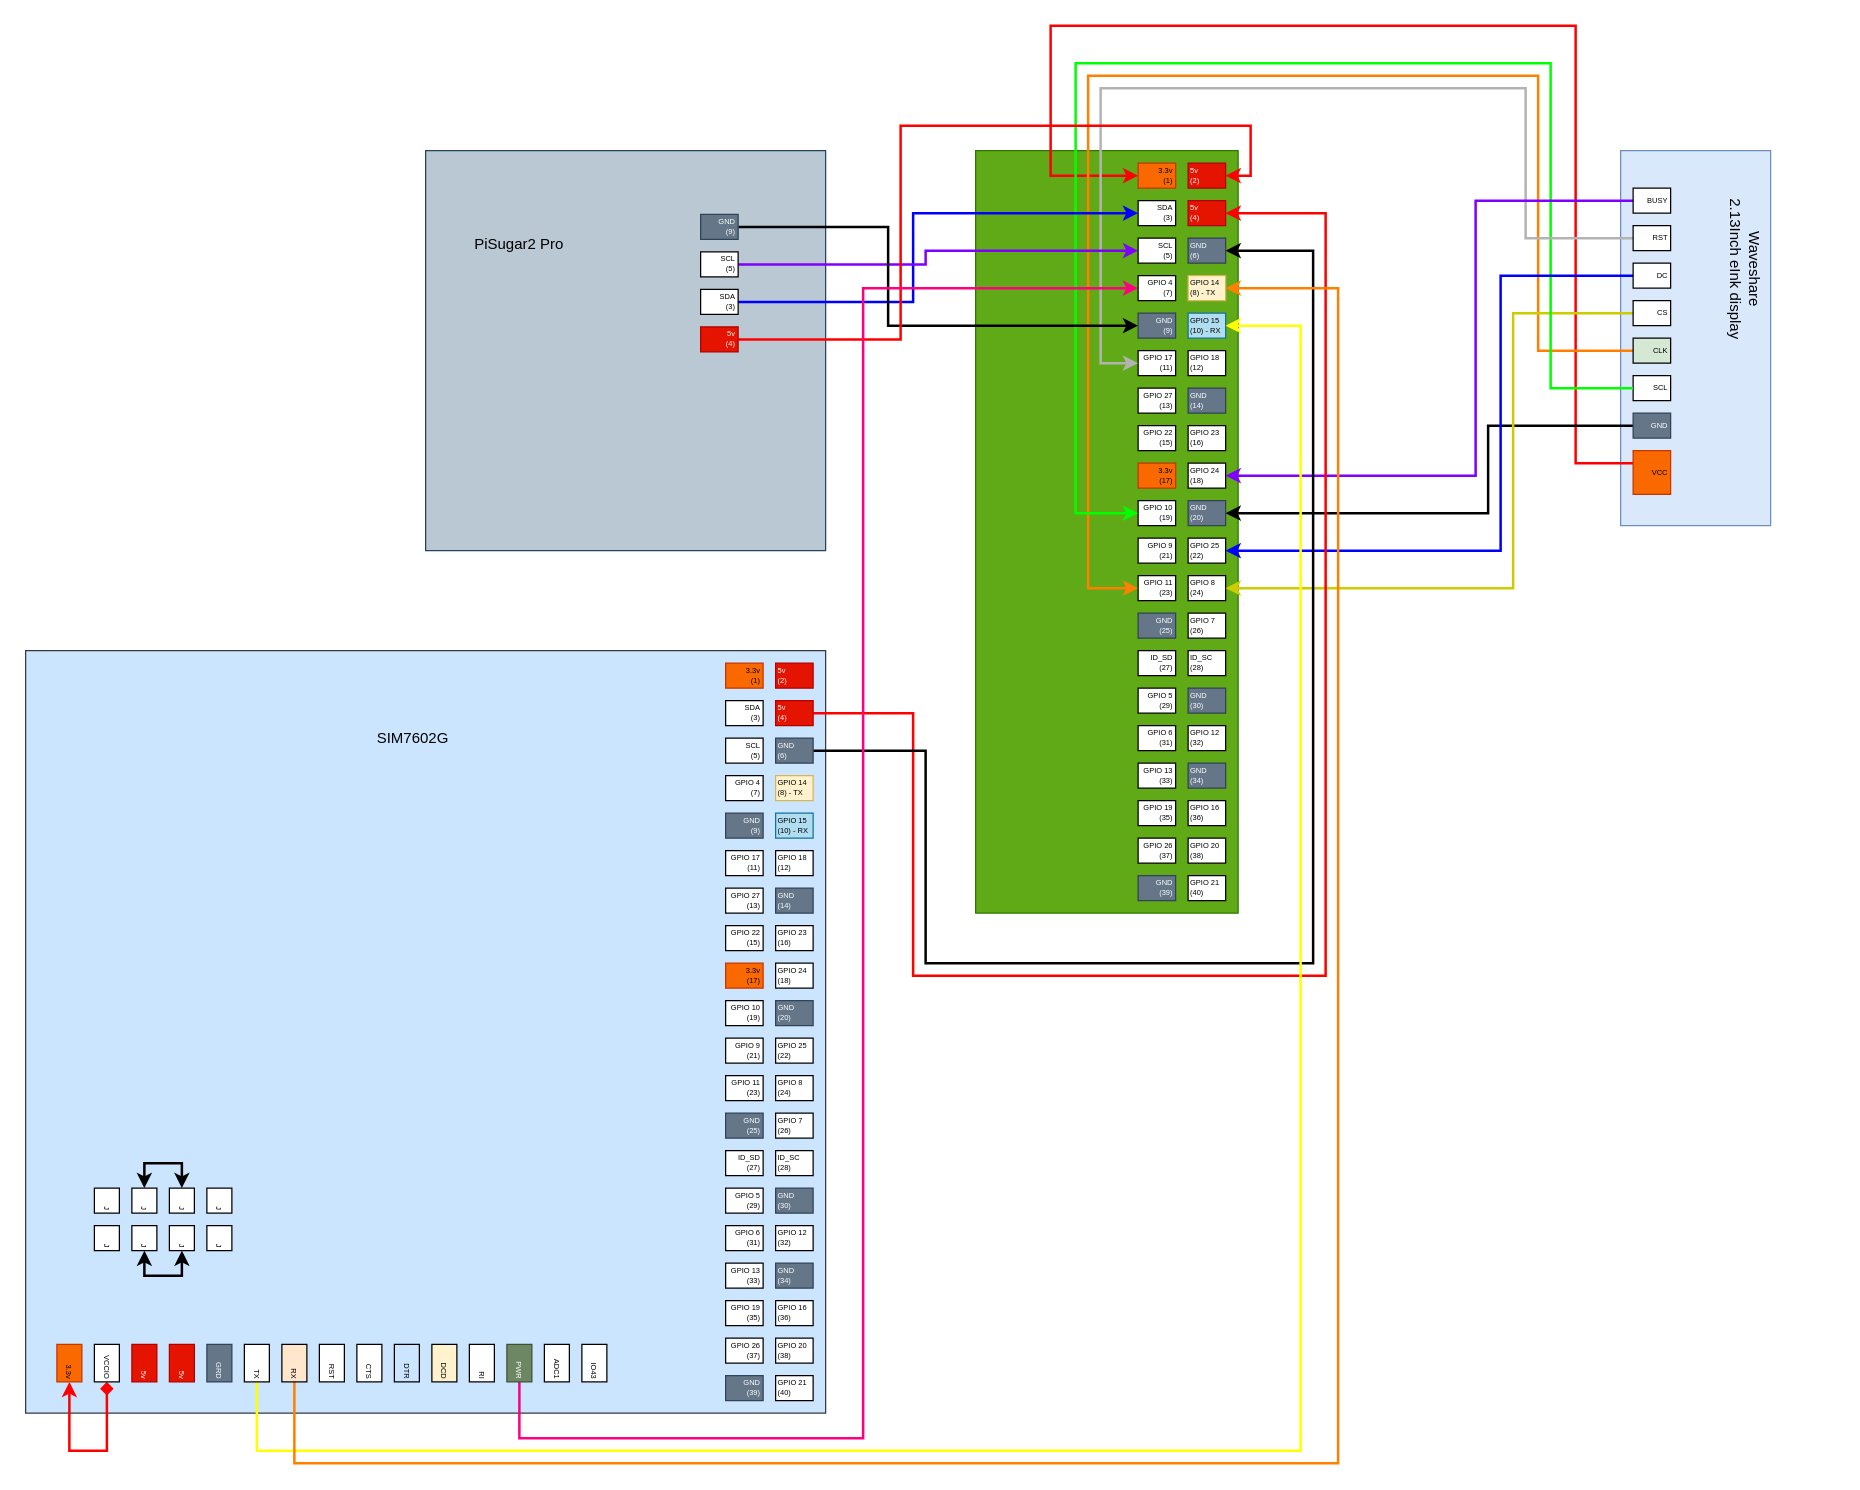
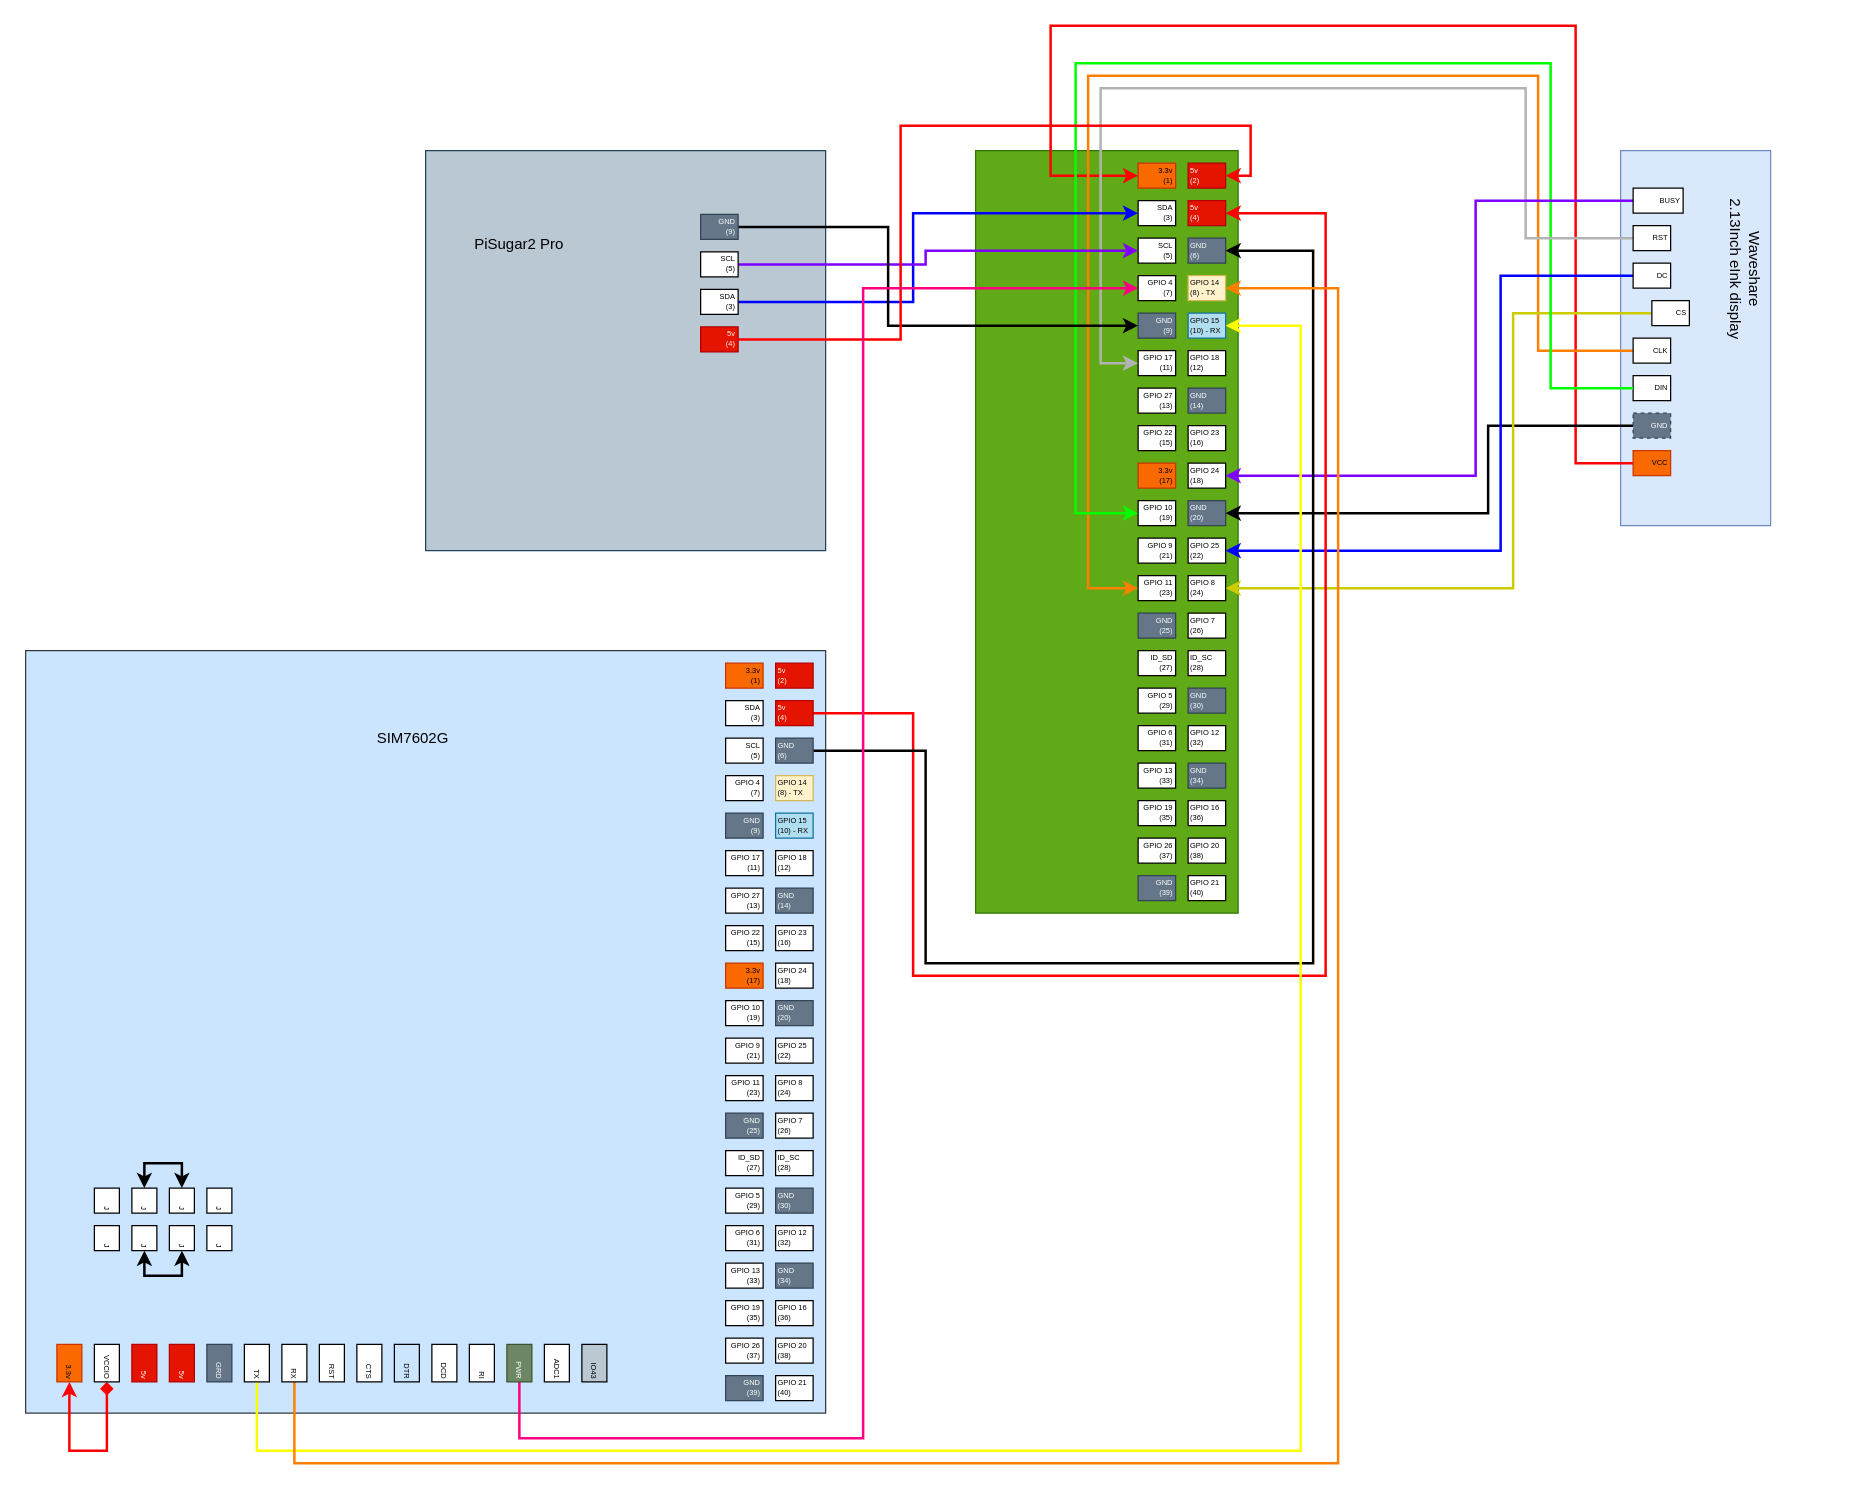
(1652, 201) -> (1658, 201)
(1652, 313) -> (1671, 313)
(1652, 351) -> (1652, 351)
(1662, 388) -> (1662, 388)
(1652, 426) -> (1652, 426)
(1652, 473) -> (1652, 463)
(294, 1363) -> (294, 1363)
(444, 1363) -> (444, 1363)
(594, 1363) -> (594, 1363)
